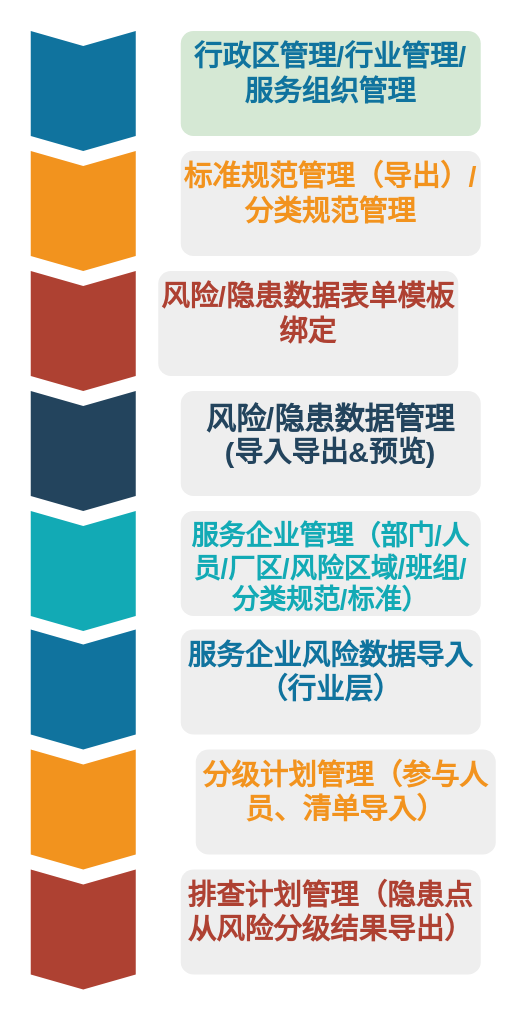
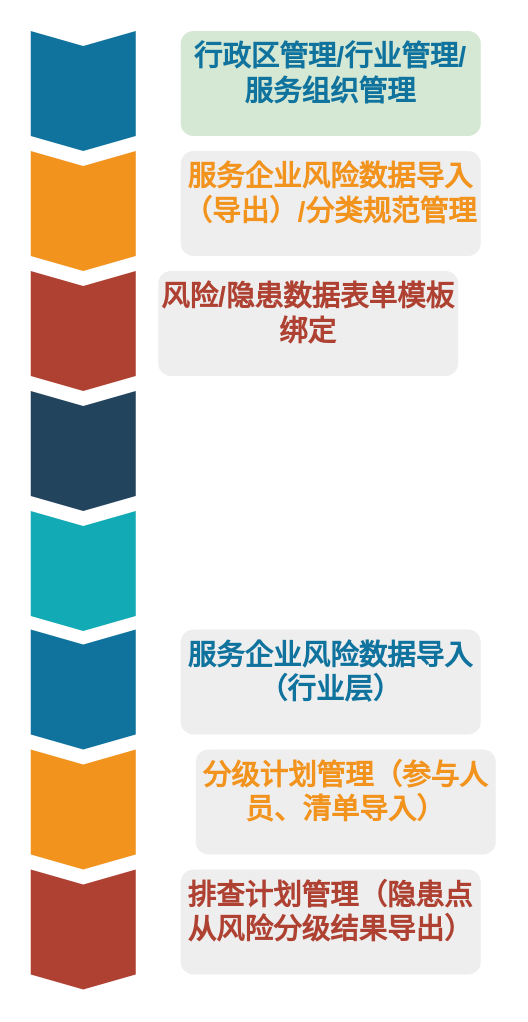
(331, 183) -> (331, 183)
(331, 443) -> none
(331, 563) -> none
